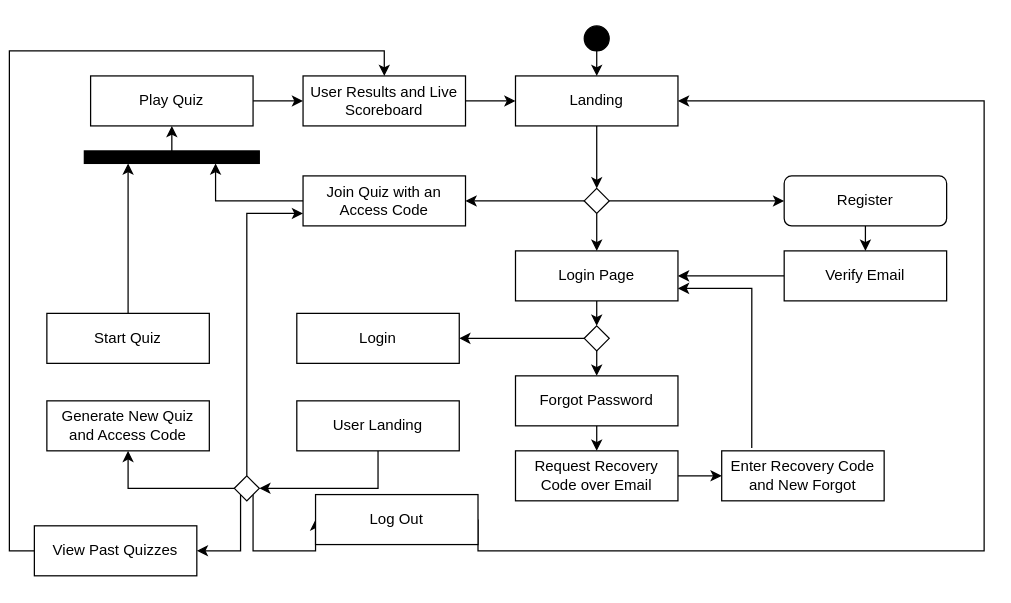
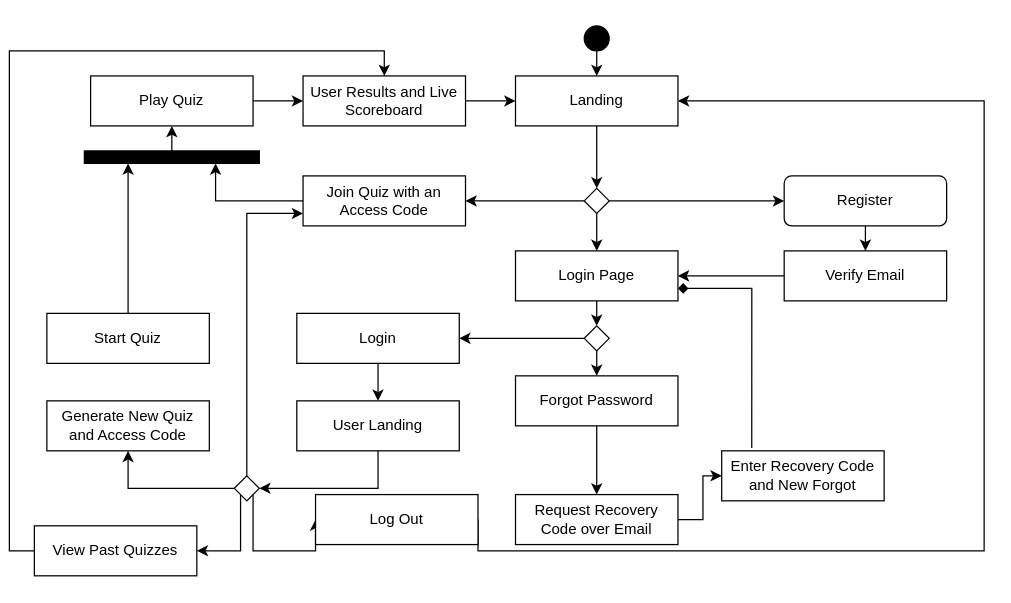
(688, 288) -> (689, 288)
none -> (378, 377)
(597, 476) -> (597, 519)
